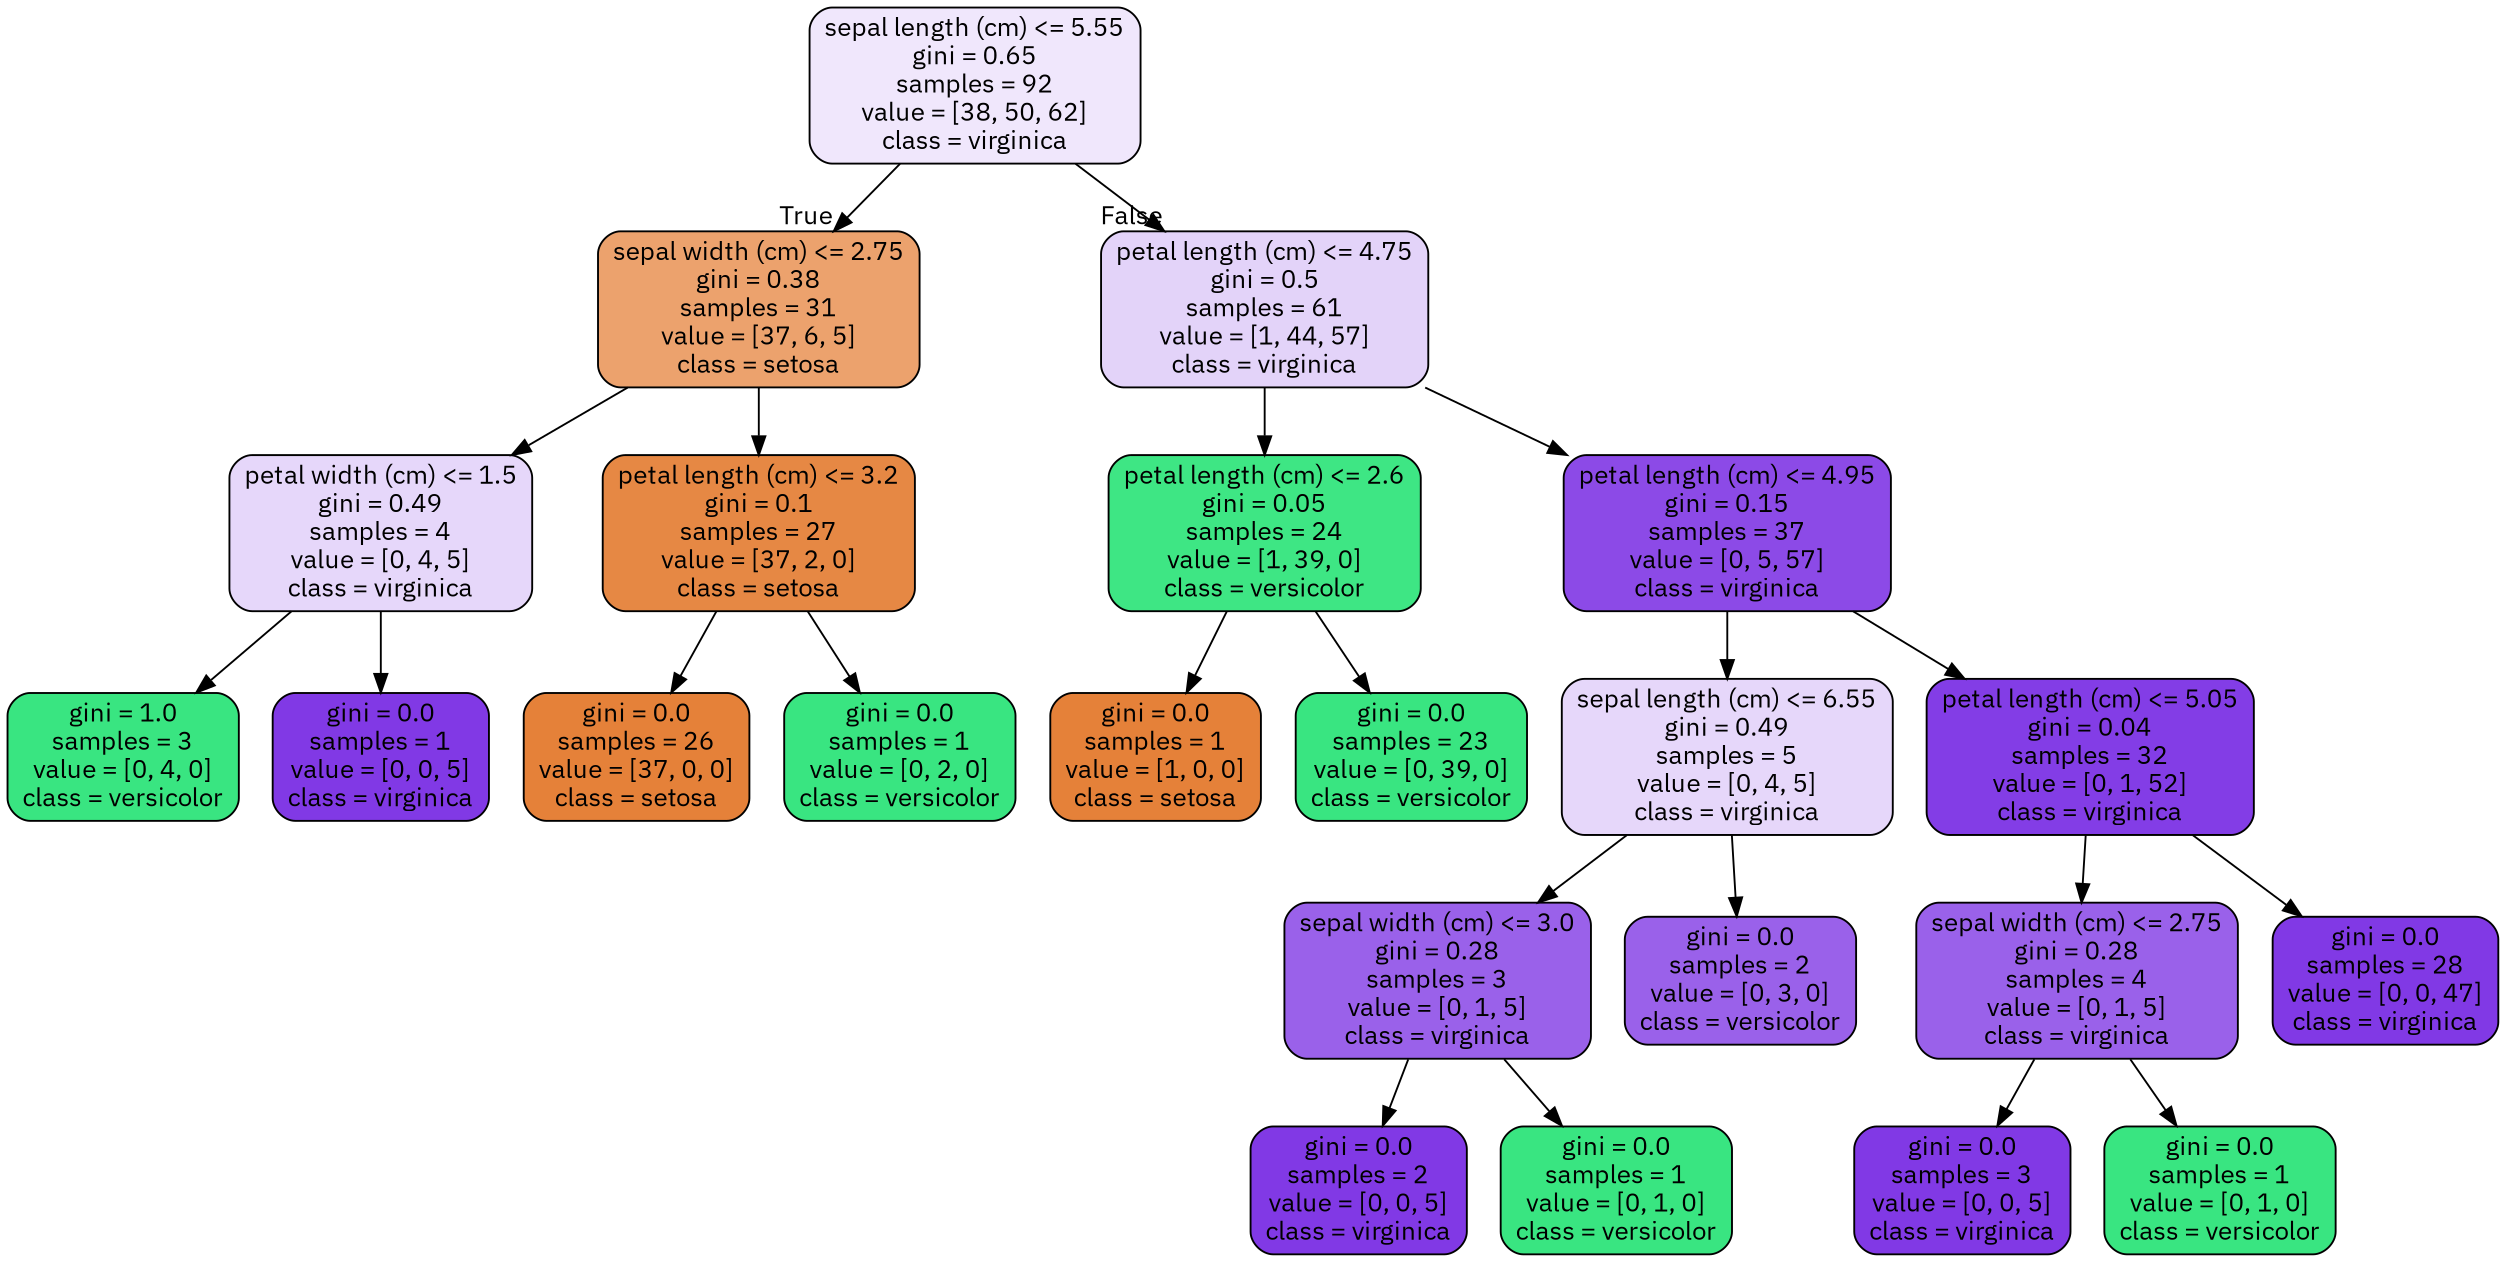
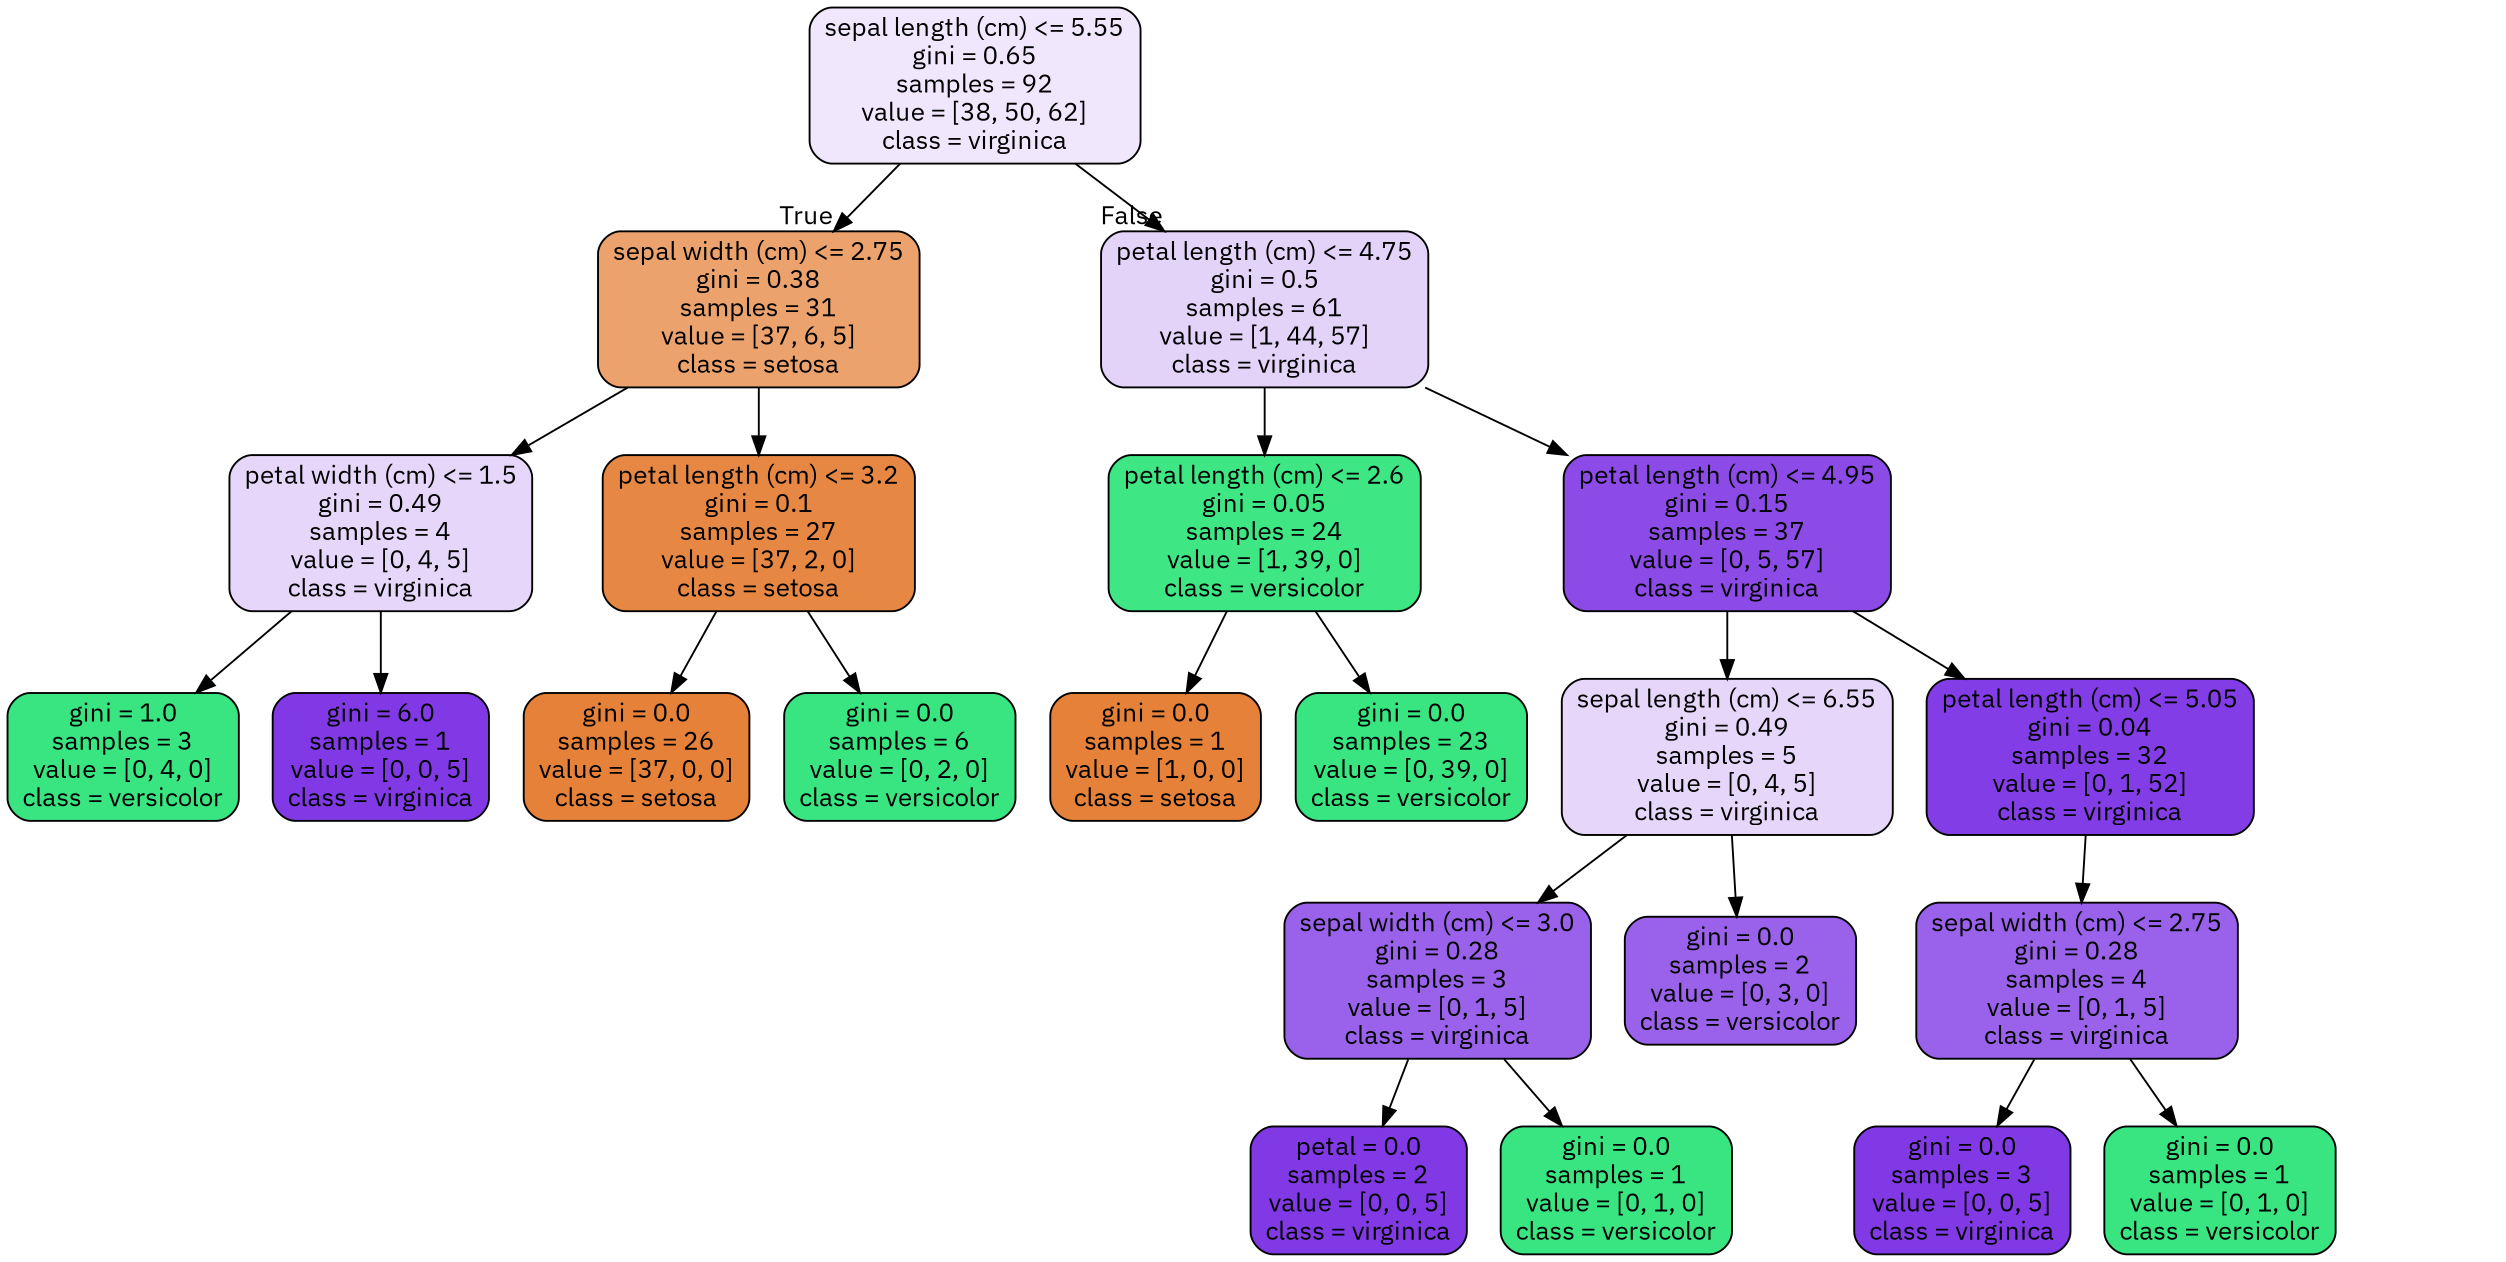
(381, 757) -> (381, 757)
(900, 757) -> (900, 757)
(2385, 981) -> none
(1359, 1190) -> (1359, 1190)
